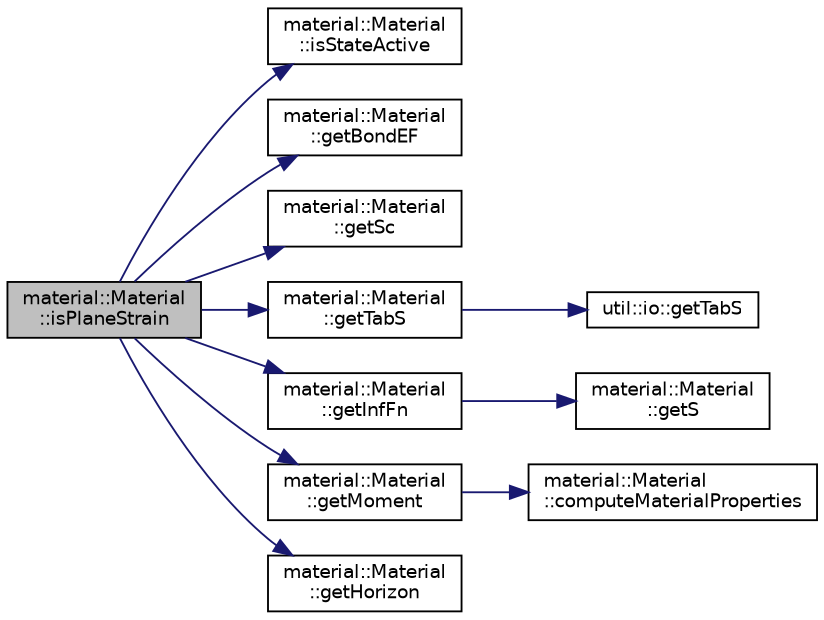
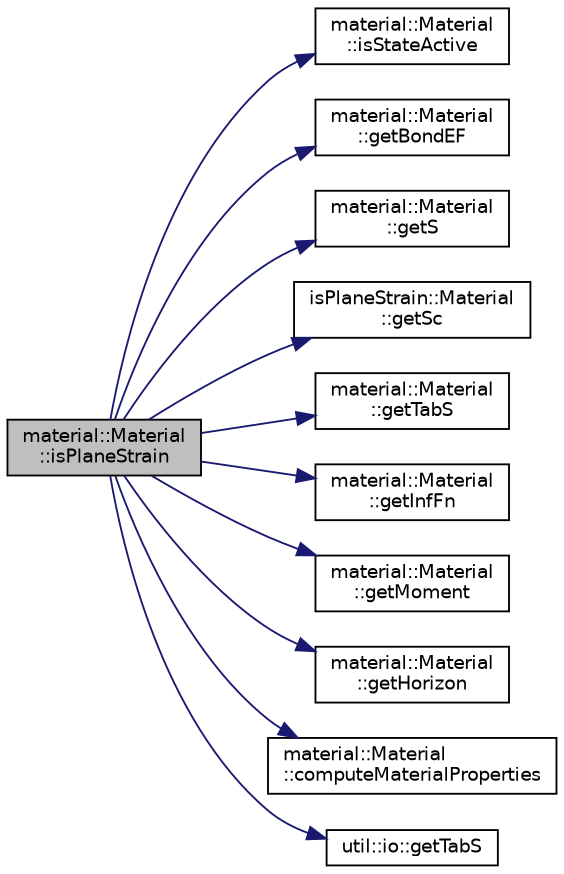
(365, 219) -> (412, 310)
(515, 310) -> (172, 677)
(509, 401) -> (200, 322)
(486, 492) -> (180, 615)
